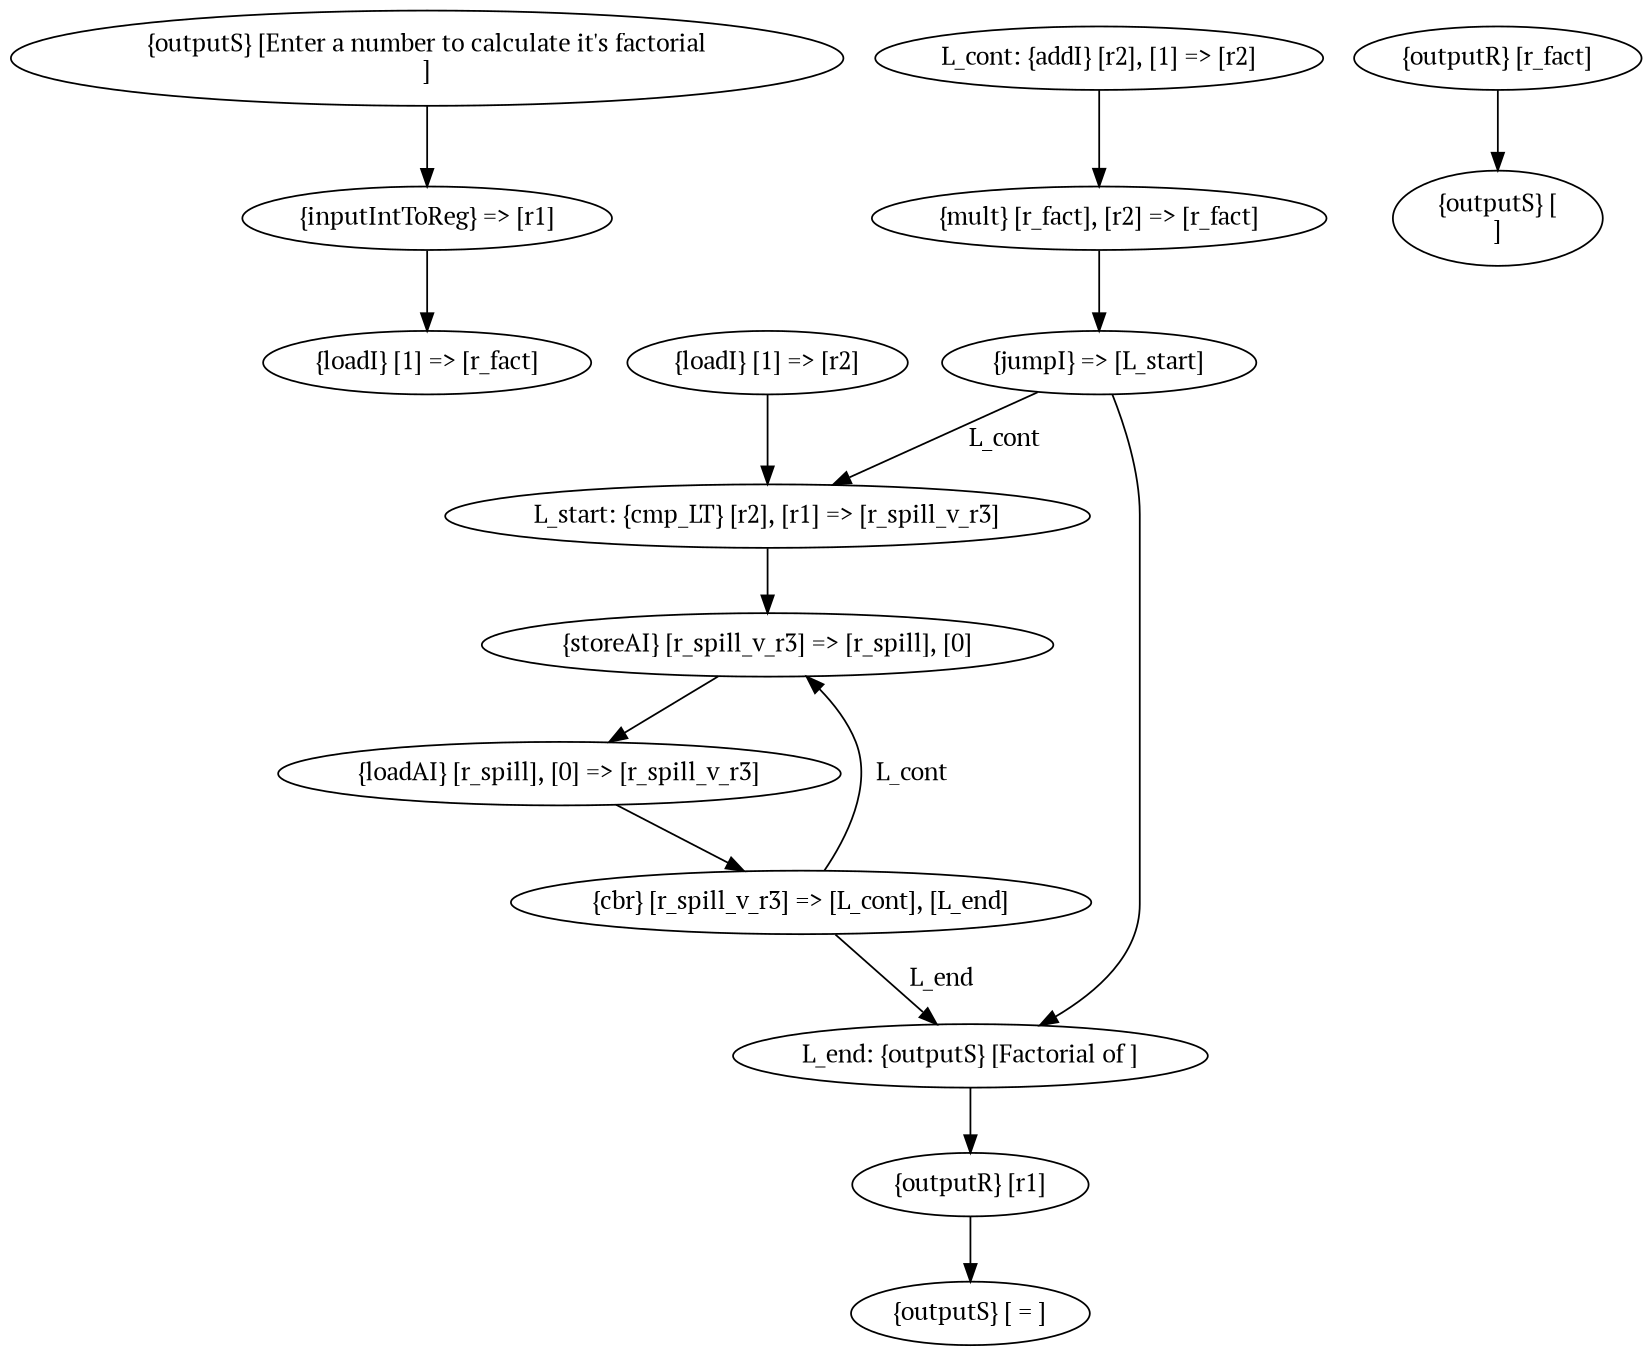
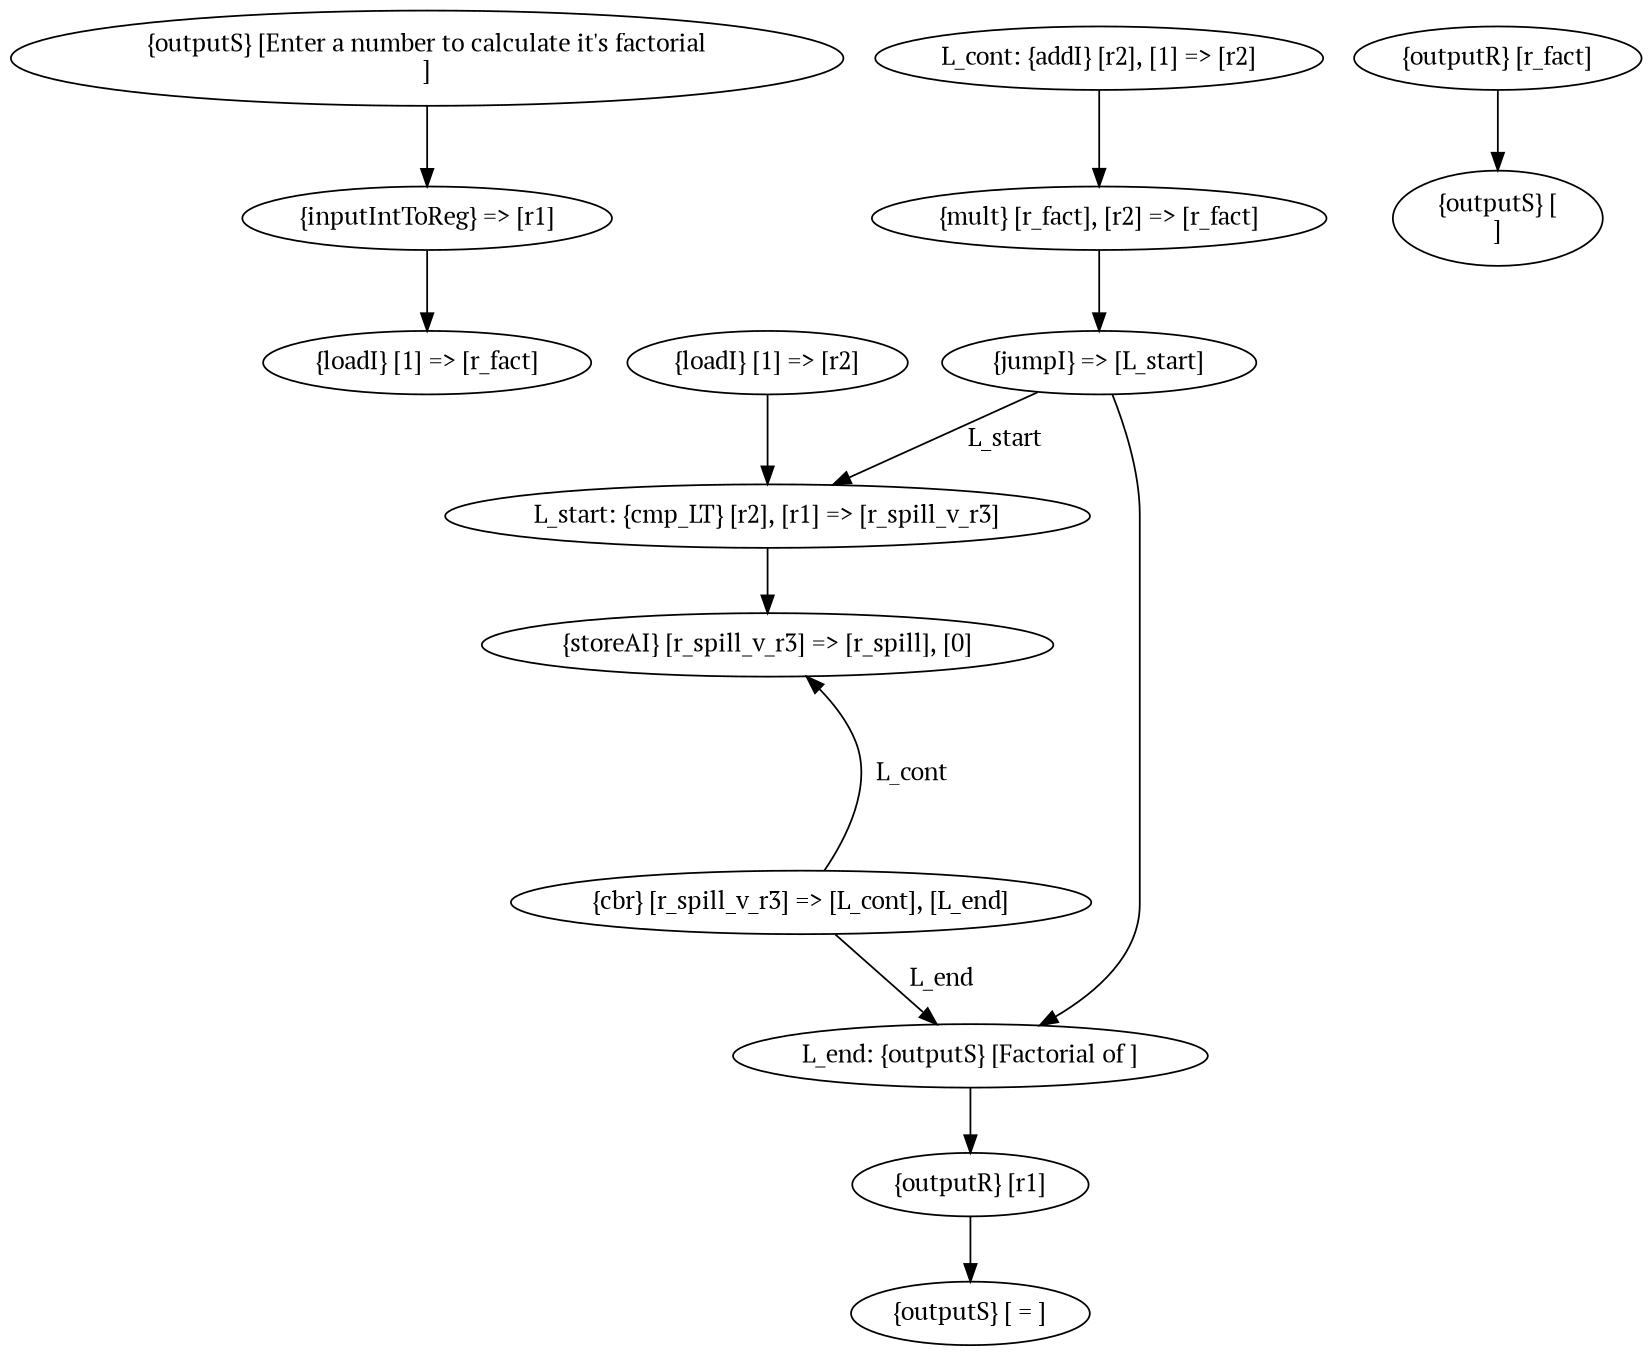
(999, 439) -> (999, 439)
(559, 774) -> none
